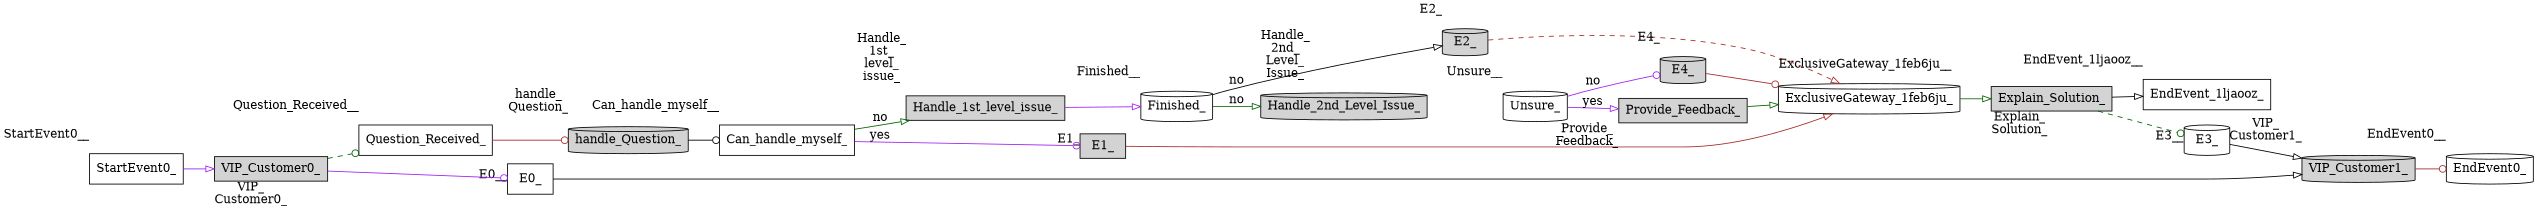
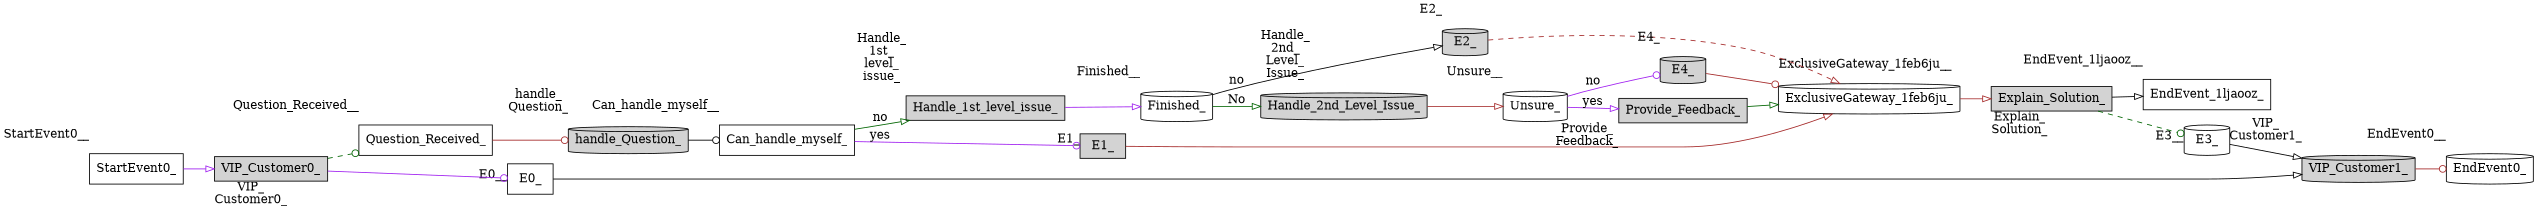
(1971, 99) -> (1971, 99)
(1237, 100) -> (1237, 100)
none -> (1461, 106)
